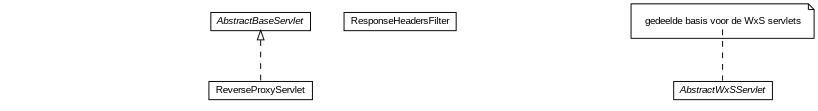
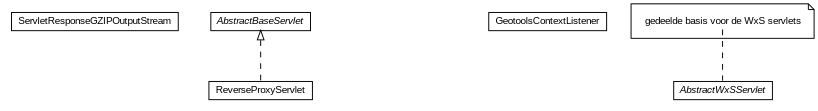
none -> (95, 21)
(400, 21) -> none
none -> (547, 21)
